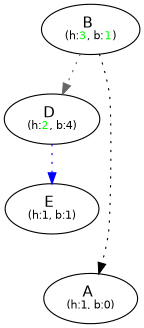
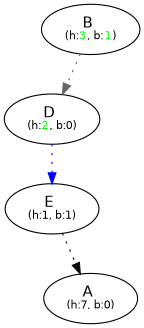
(63, 126) -> (63, 126)
(111, 158) -> (69, 249)
(91, 305) -> (91, 305)
